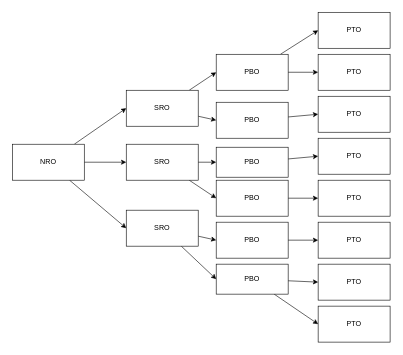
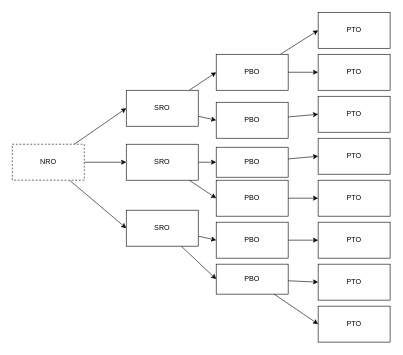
(48, 162) -> (48, 162)
